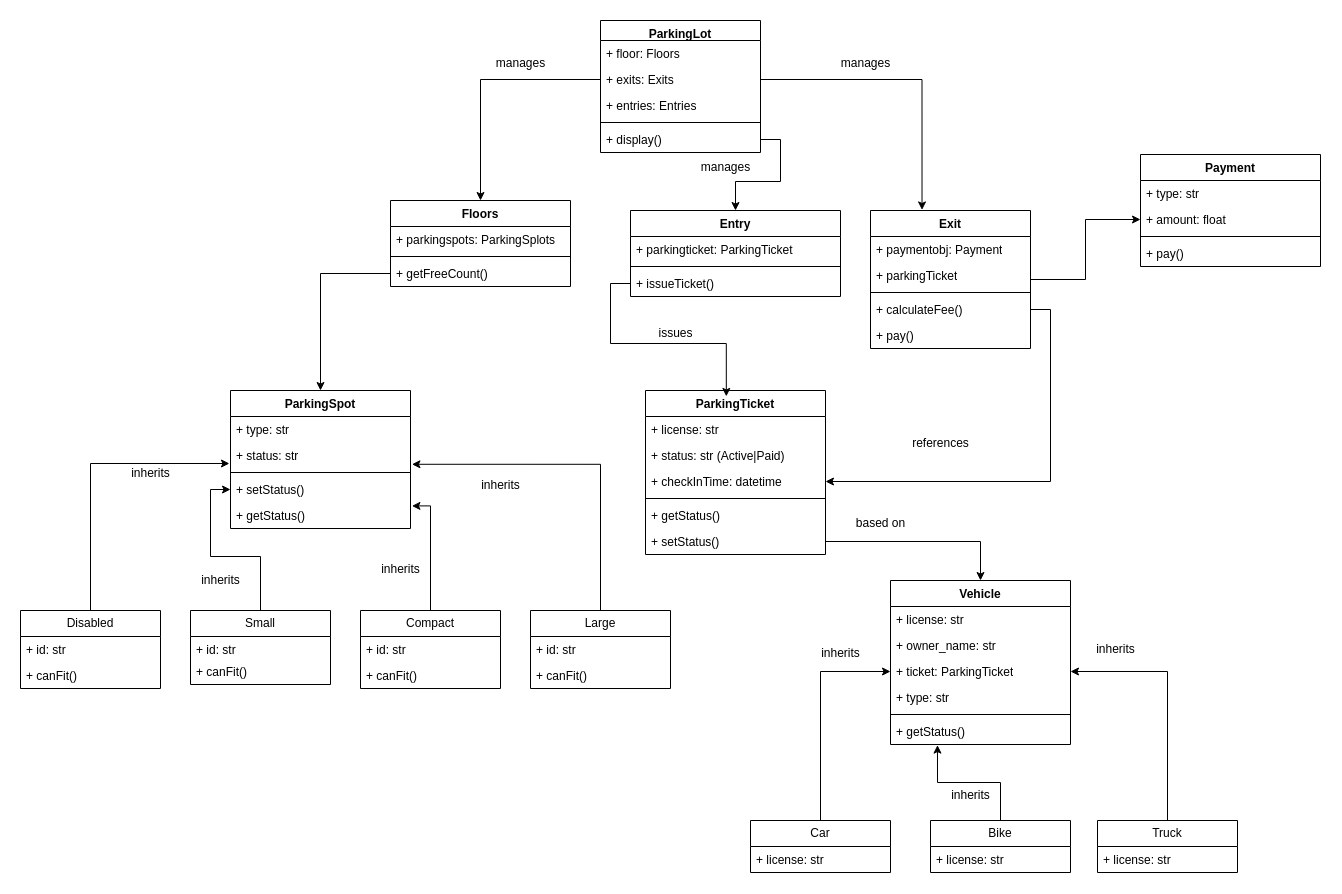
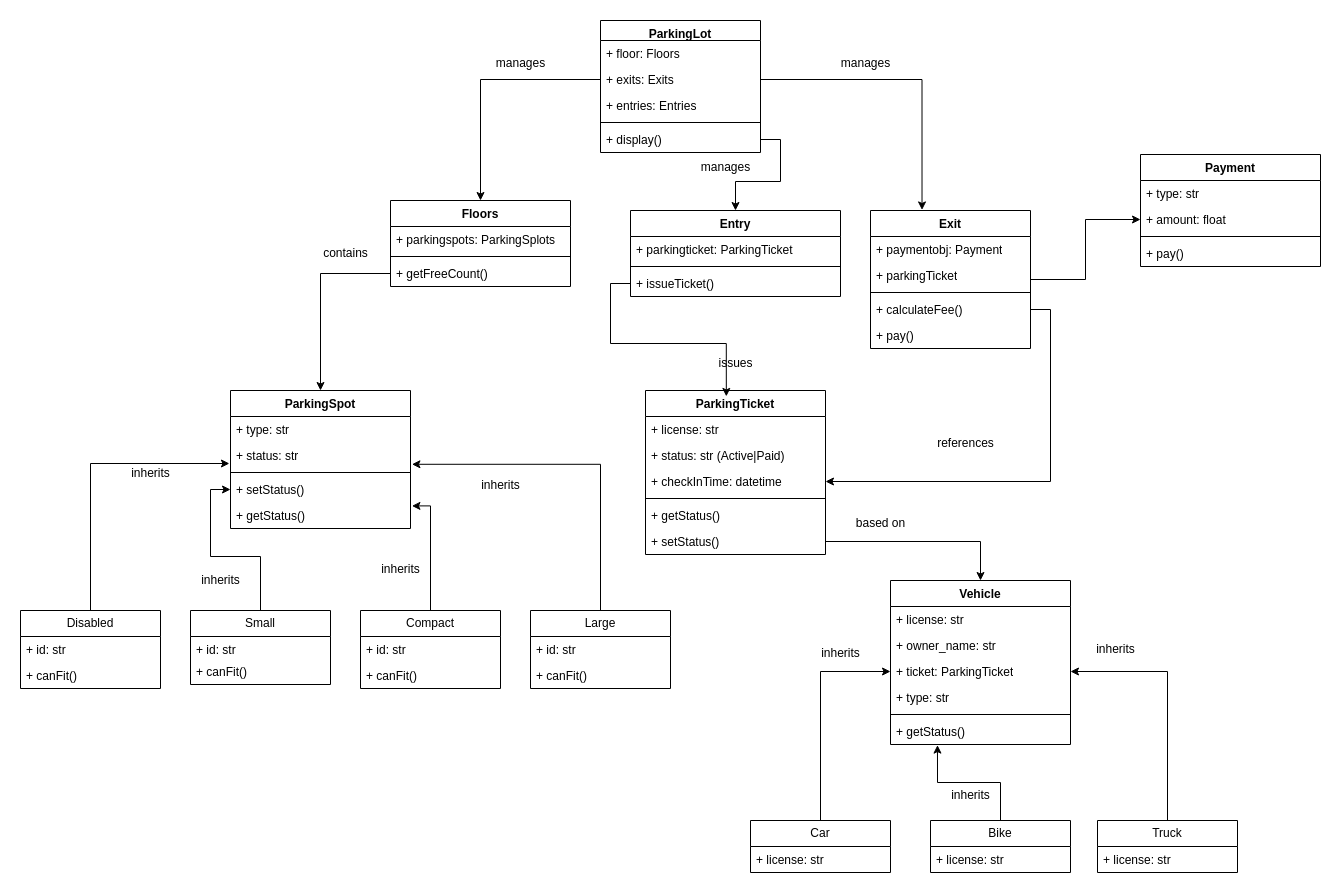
none -> (346, 254)
(676, 334) -> (736, 364)
(941, 444) -> (966, 444)
